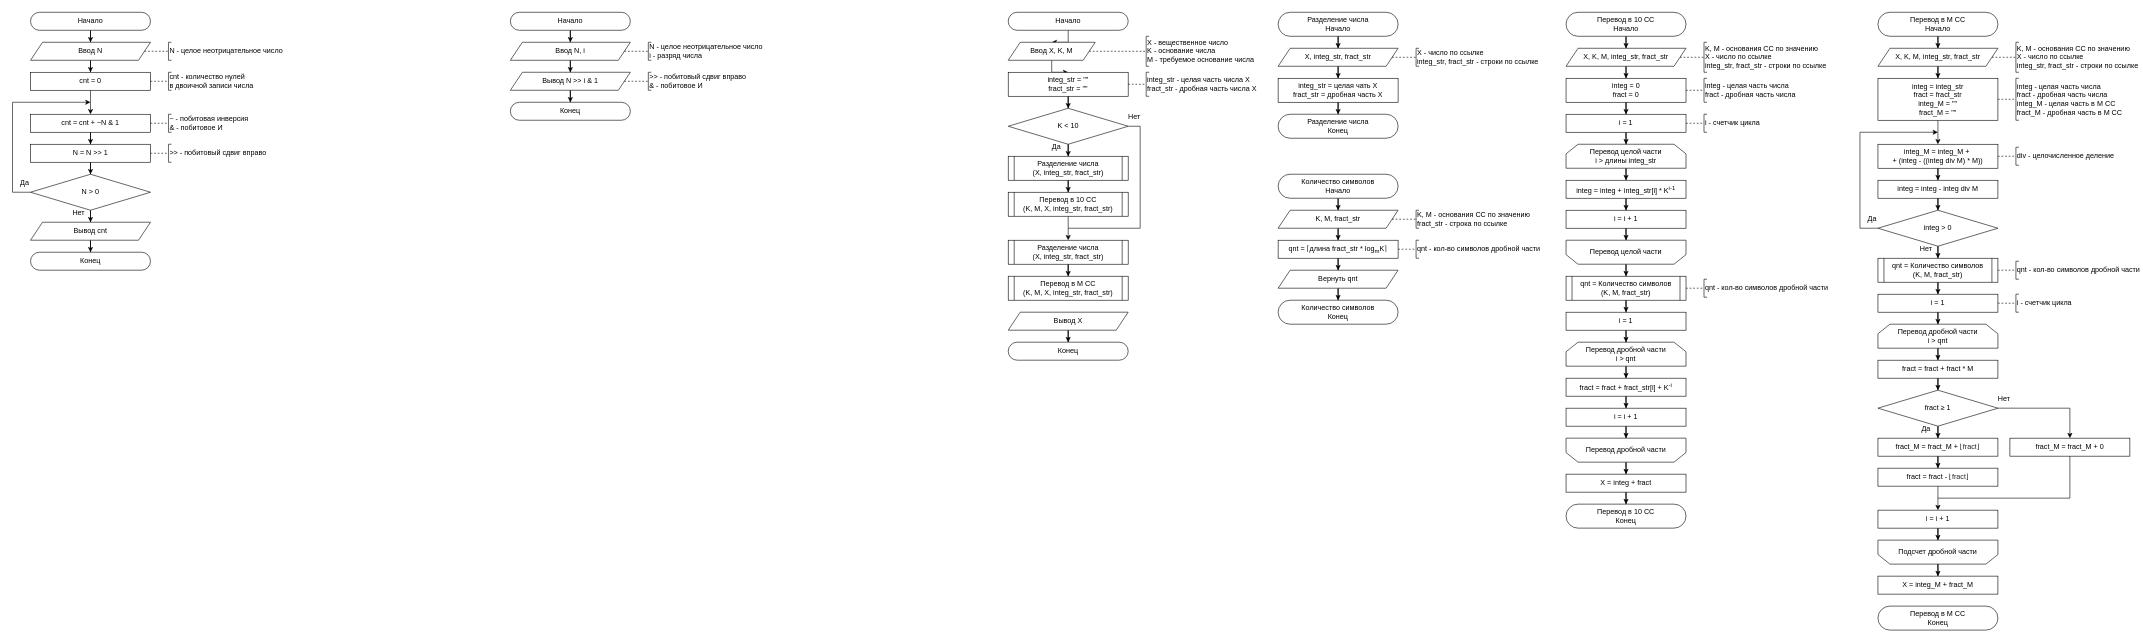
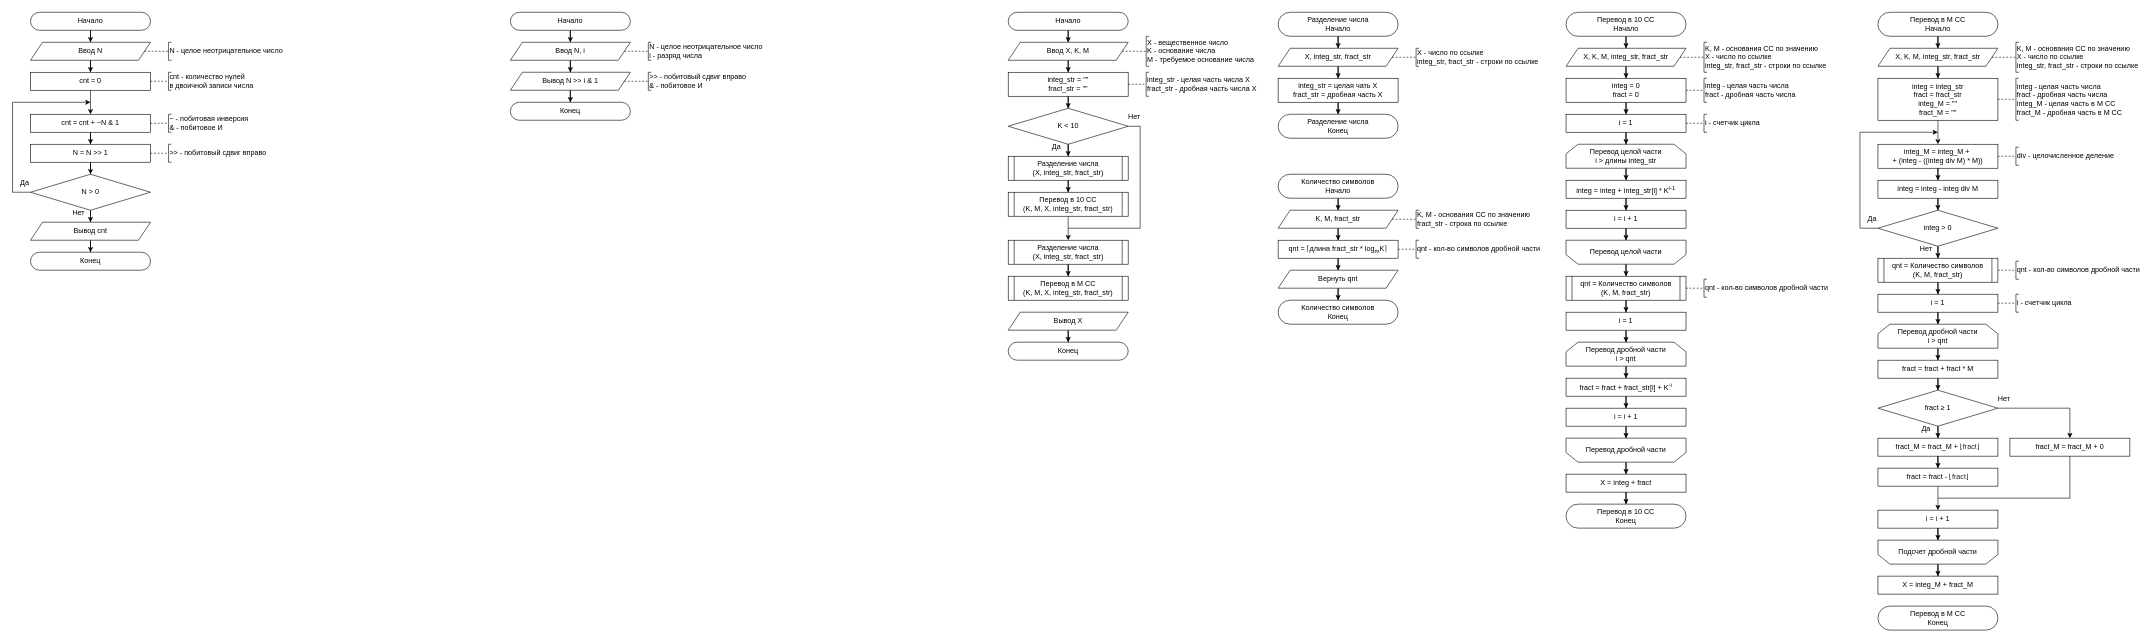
(1052, 51) -> (1068, 51)
